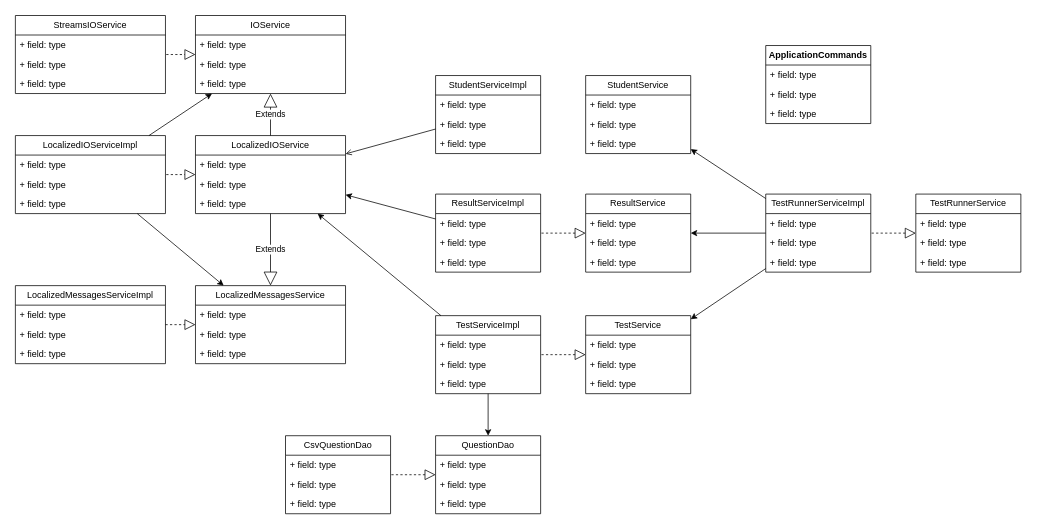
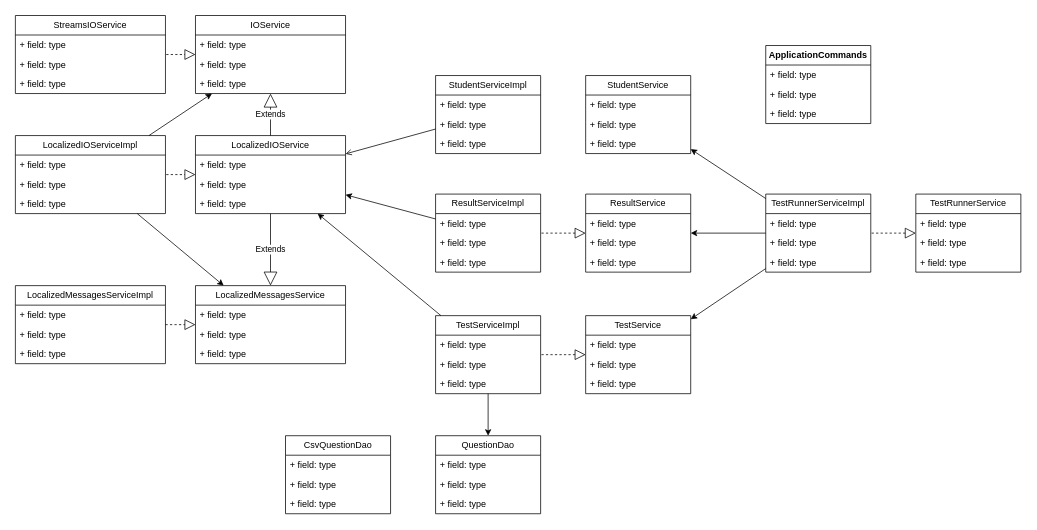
(408, 474) -> none
